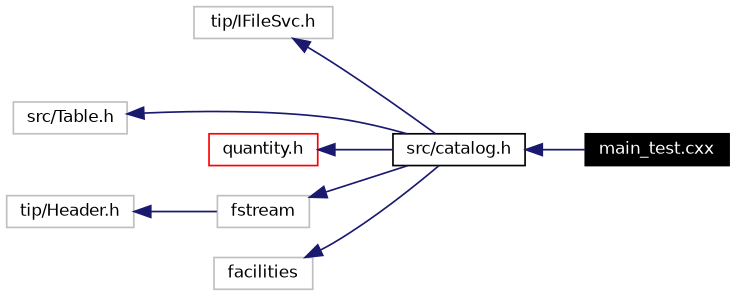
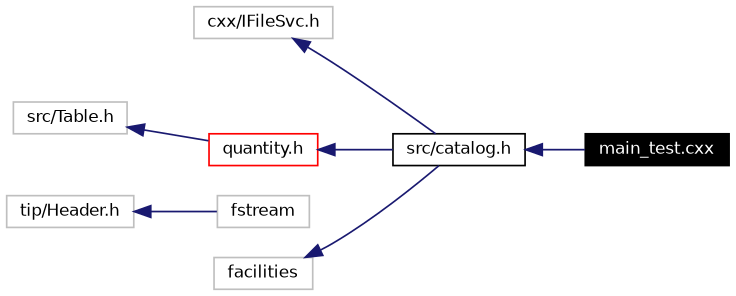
(263, 23) -> (263, 23)
(277, 113) -> (176, 135)
(367, 179) -> none
